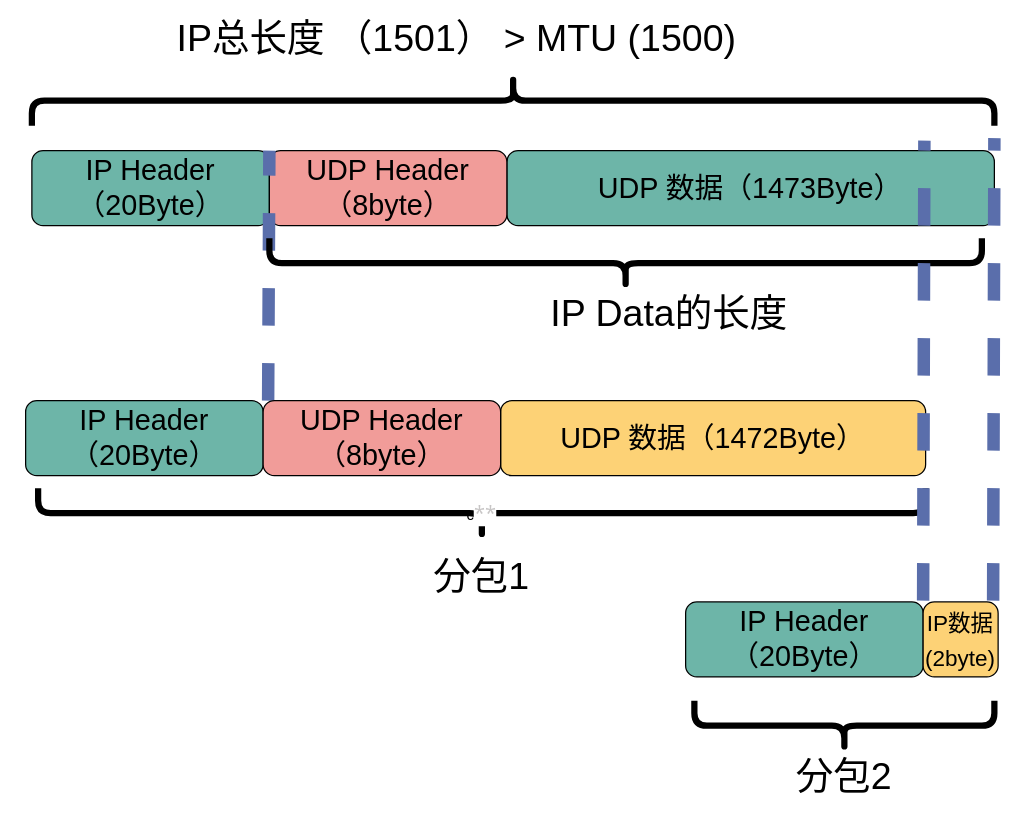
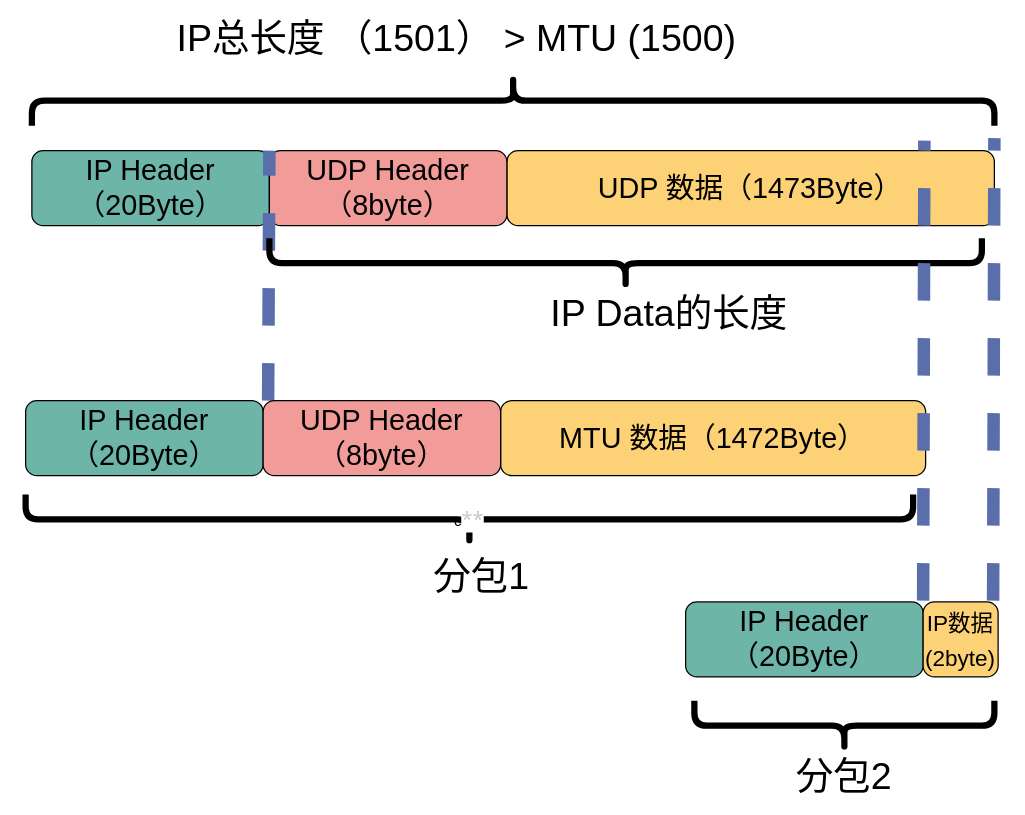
(751, 188) -> (751, 188)
(713, 438) -> (713, 438)
(482, 513) -> (469, 519)
